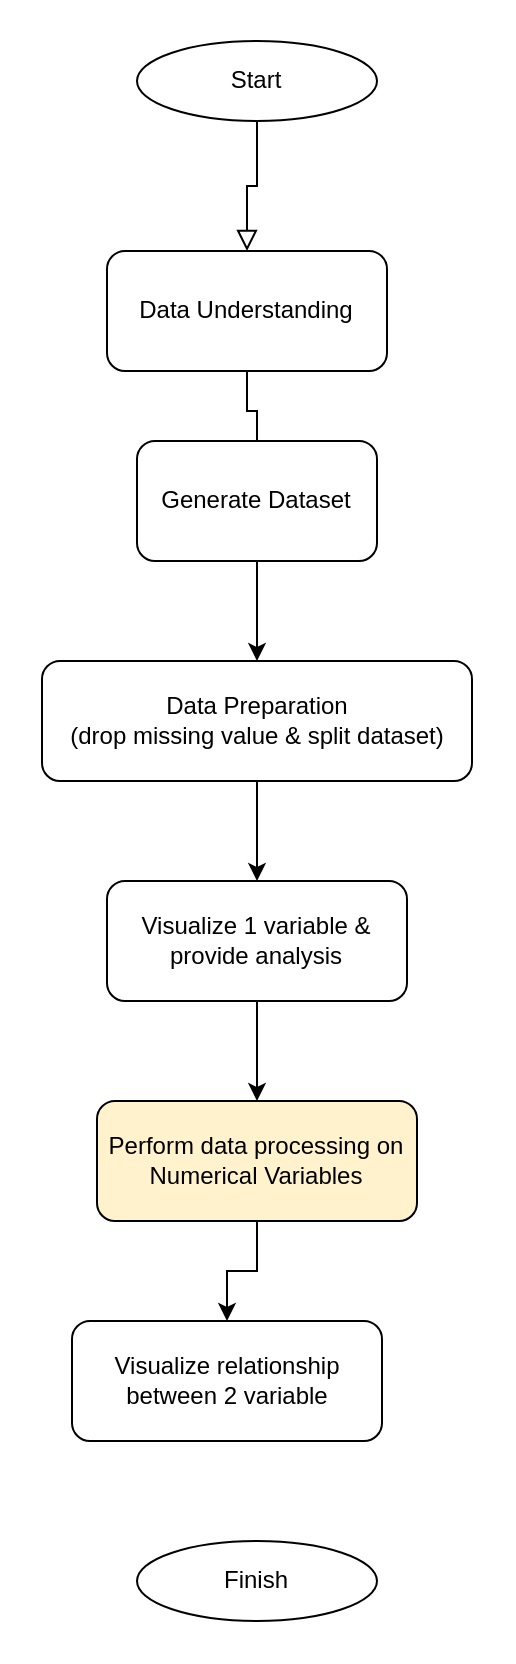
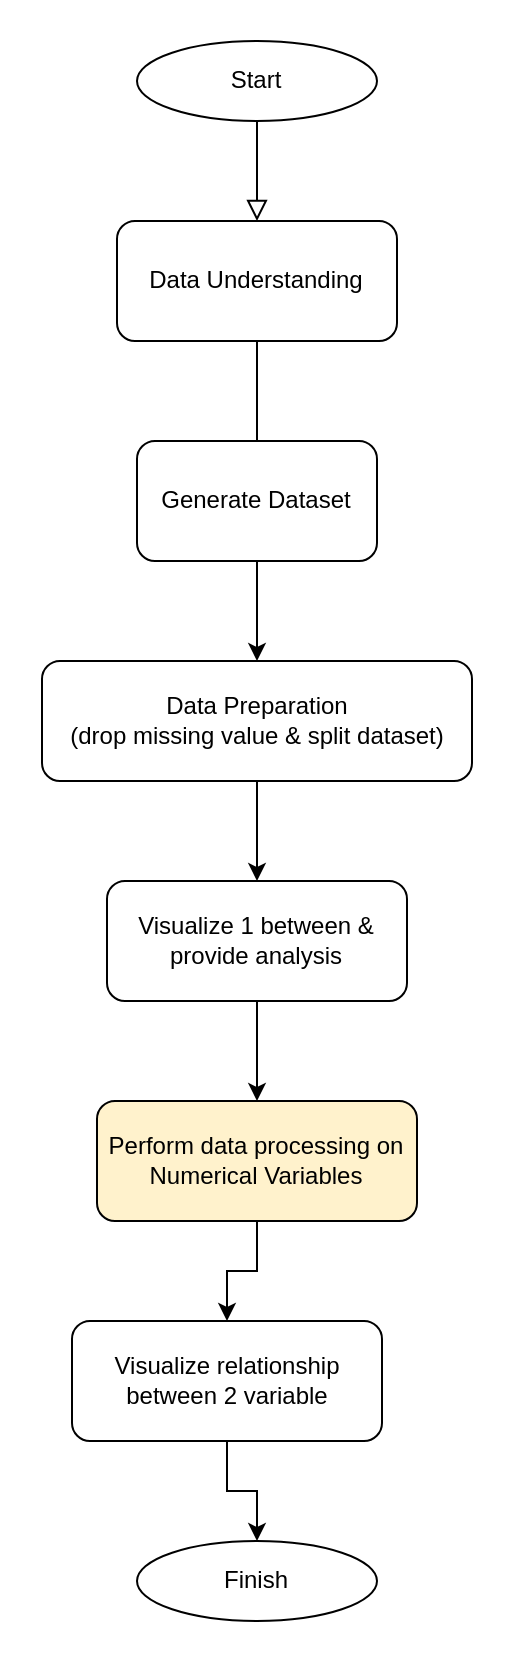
(247, 311) -> (257, 281)
(257, 941) -> (257, 941)
none -> (235, 1491)
